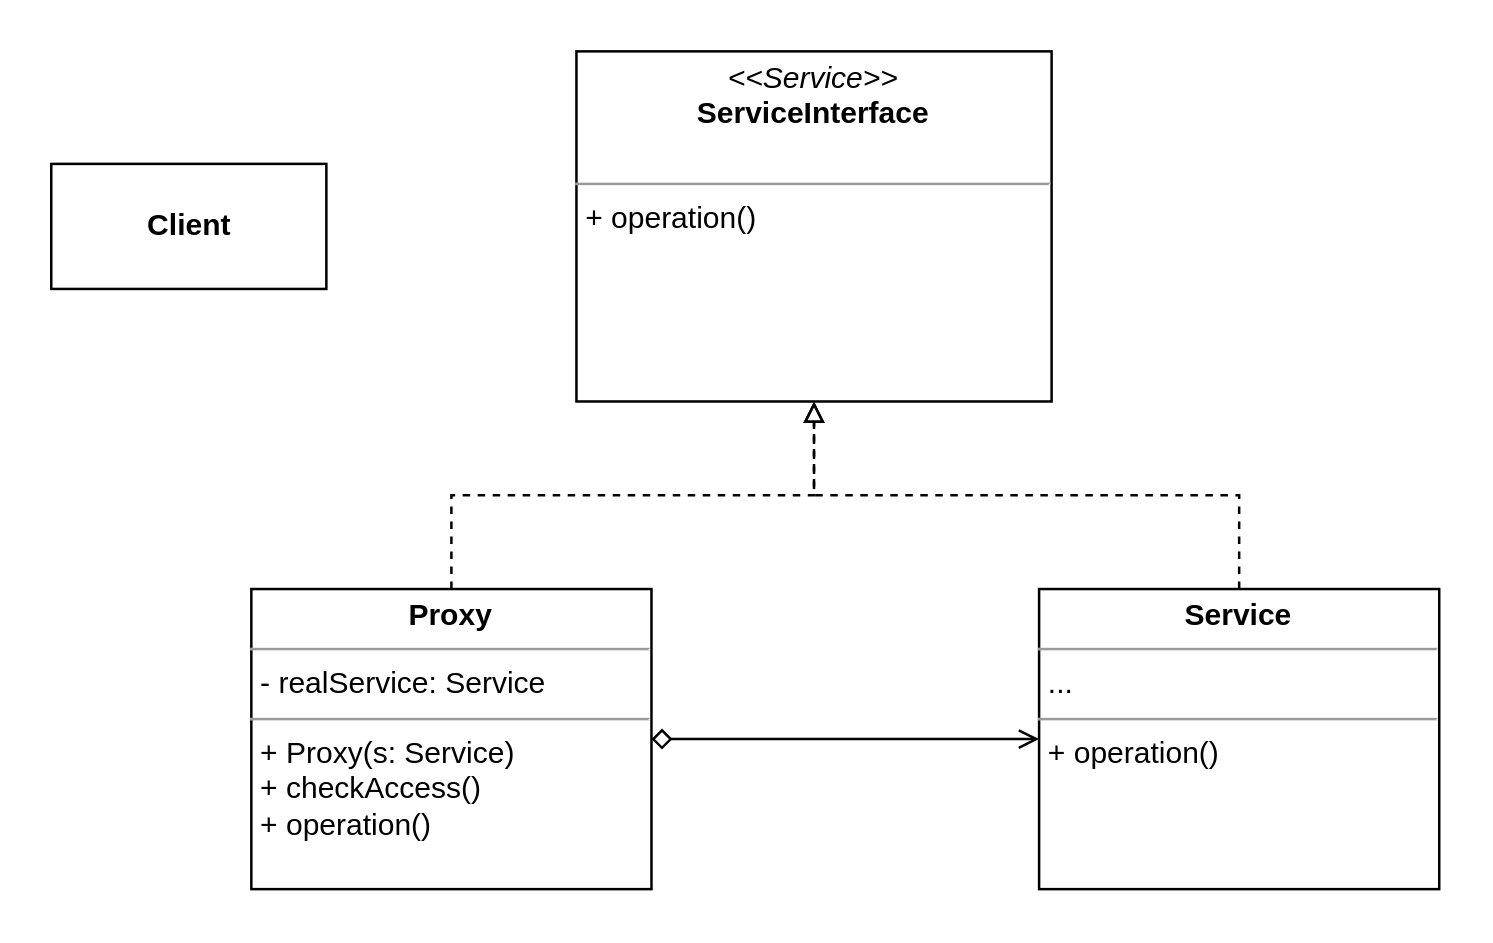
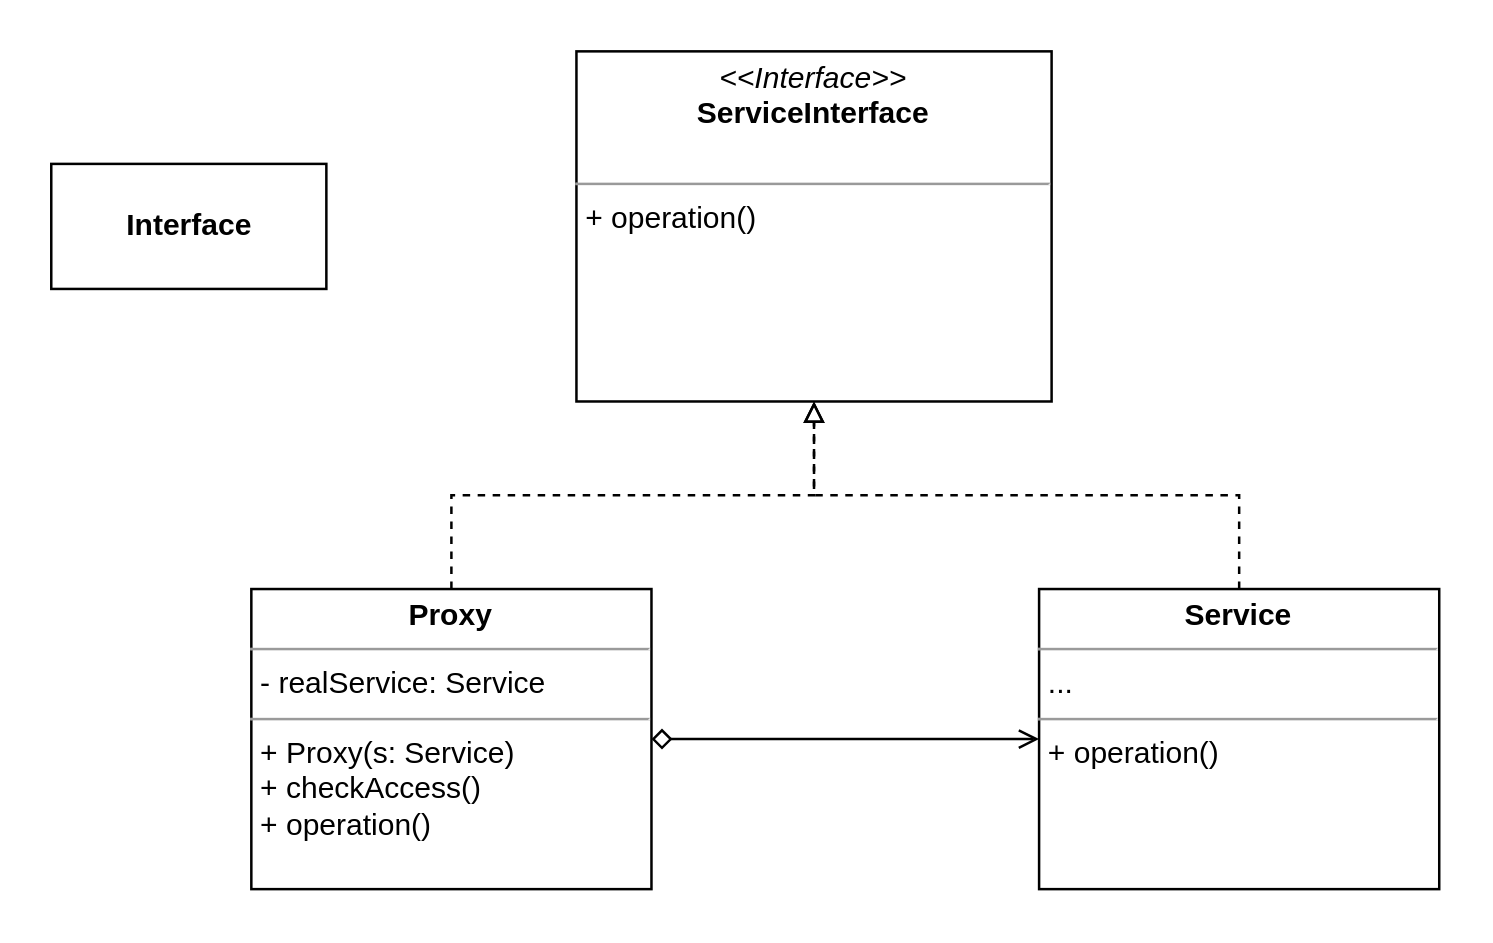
(707, 105) -> (707, 105)
(190, 226) -> (190, 226)
